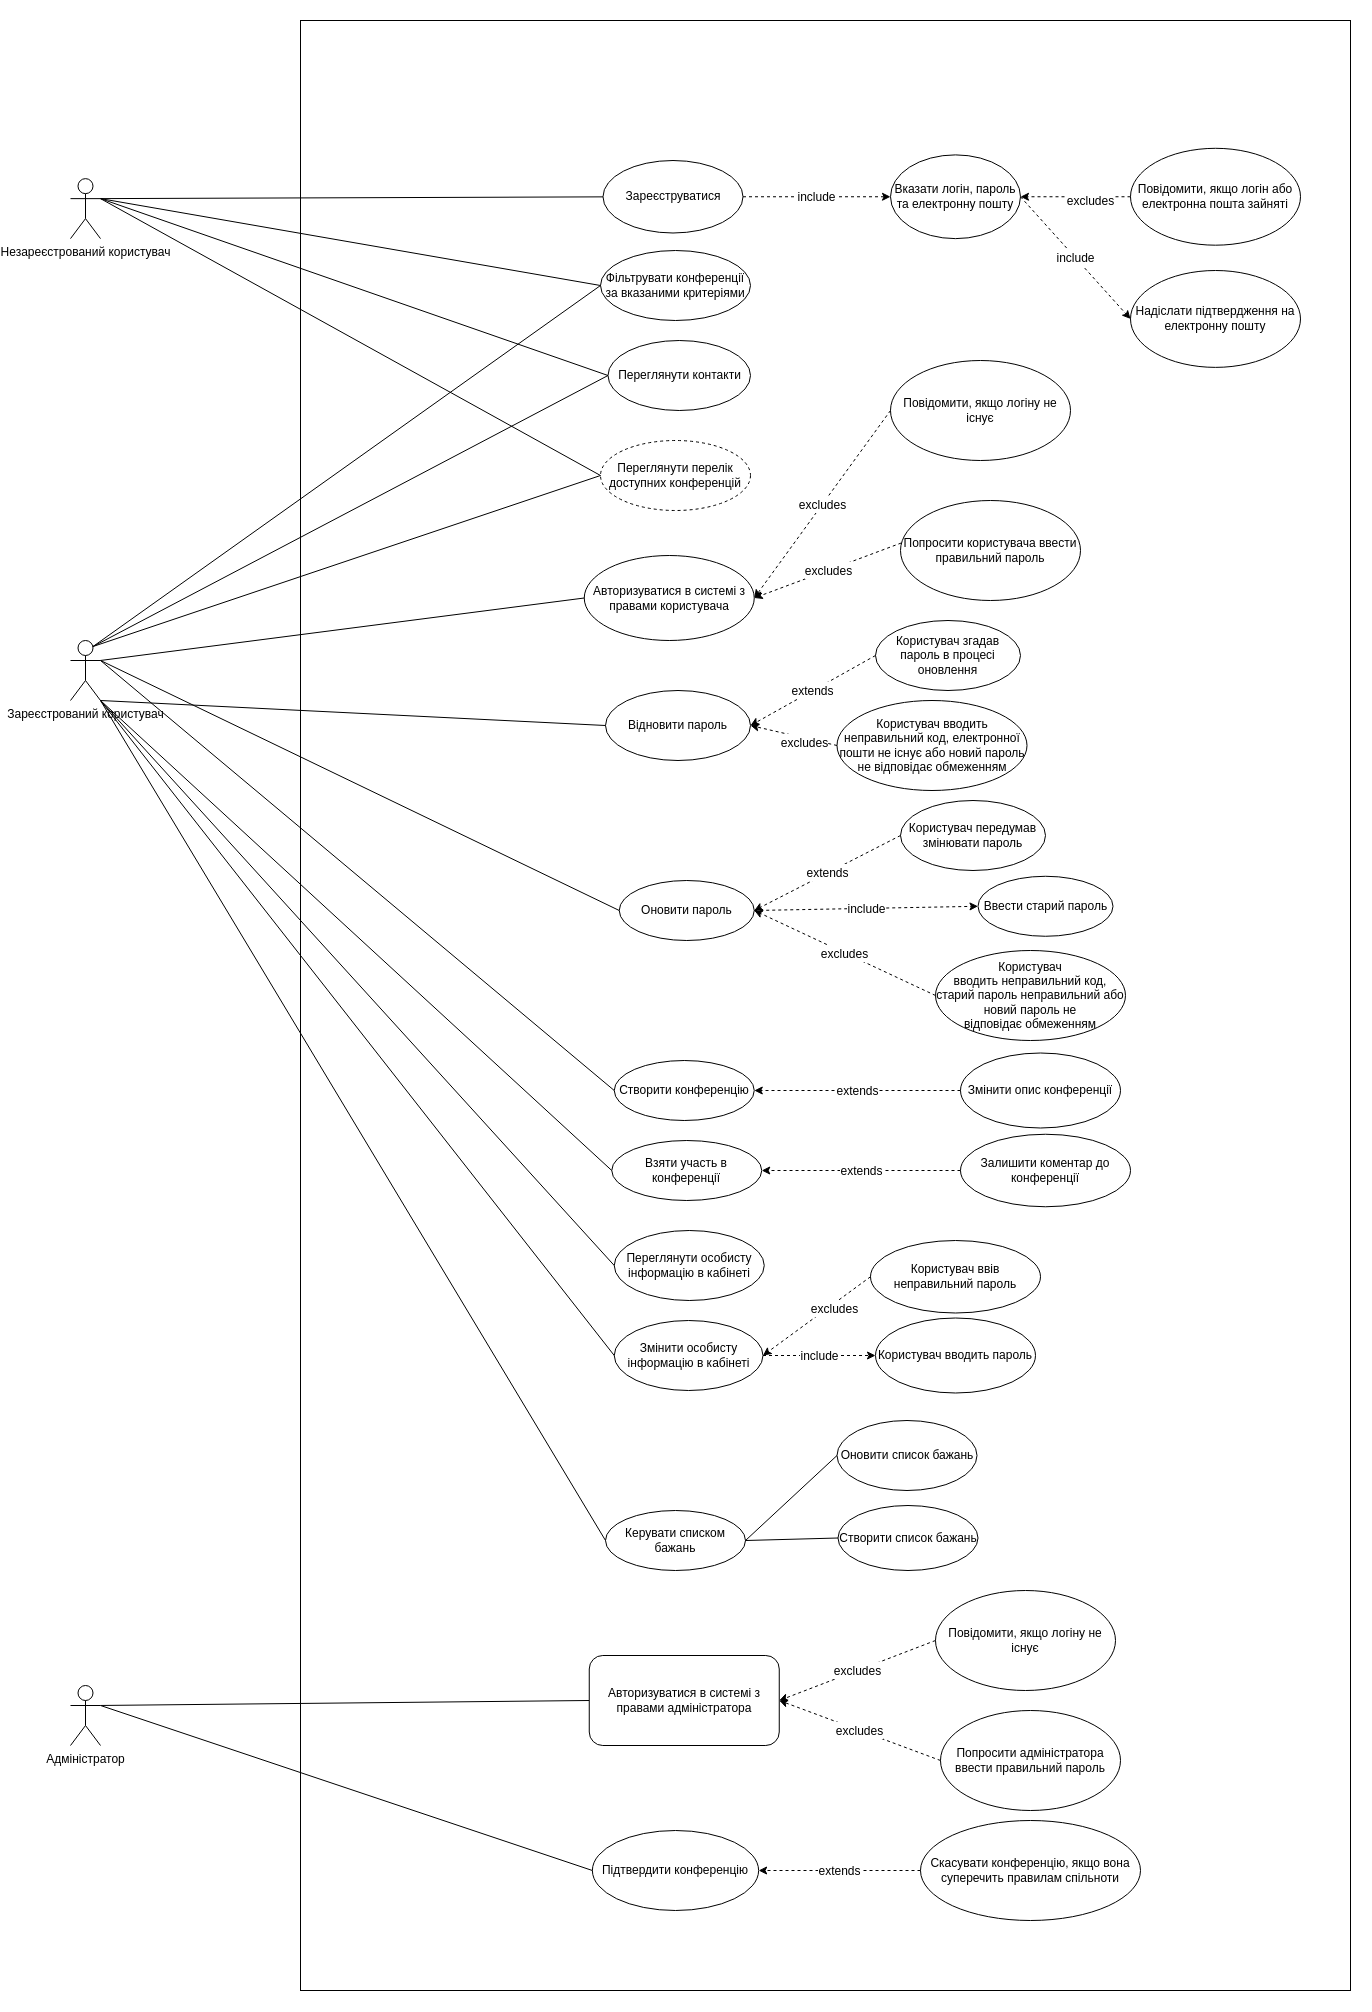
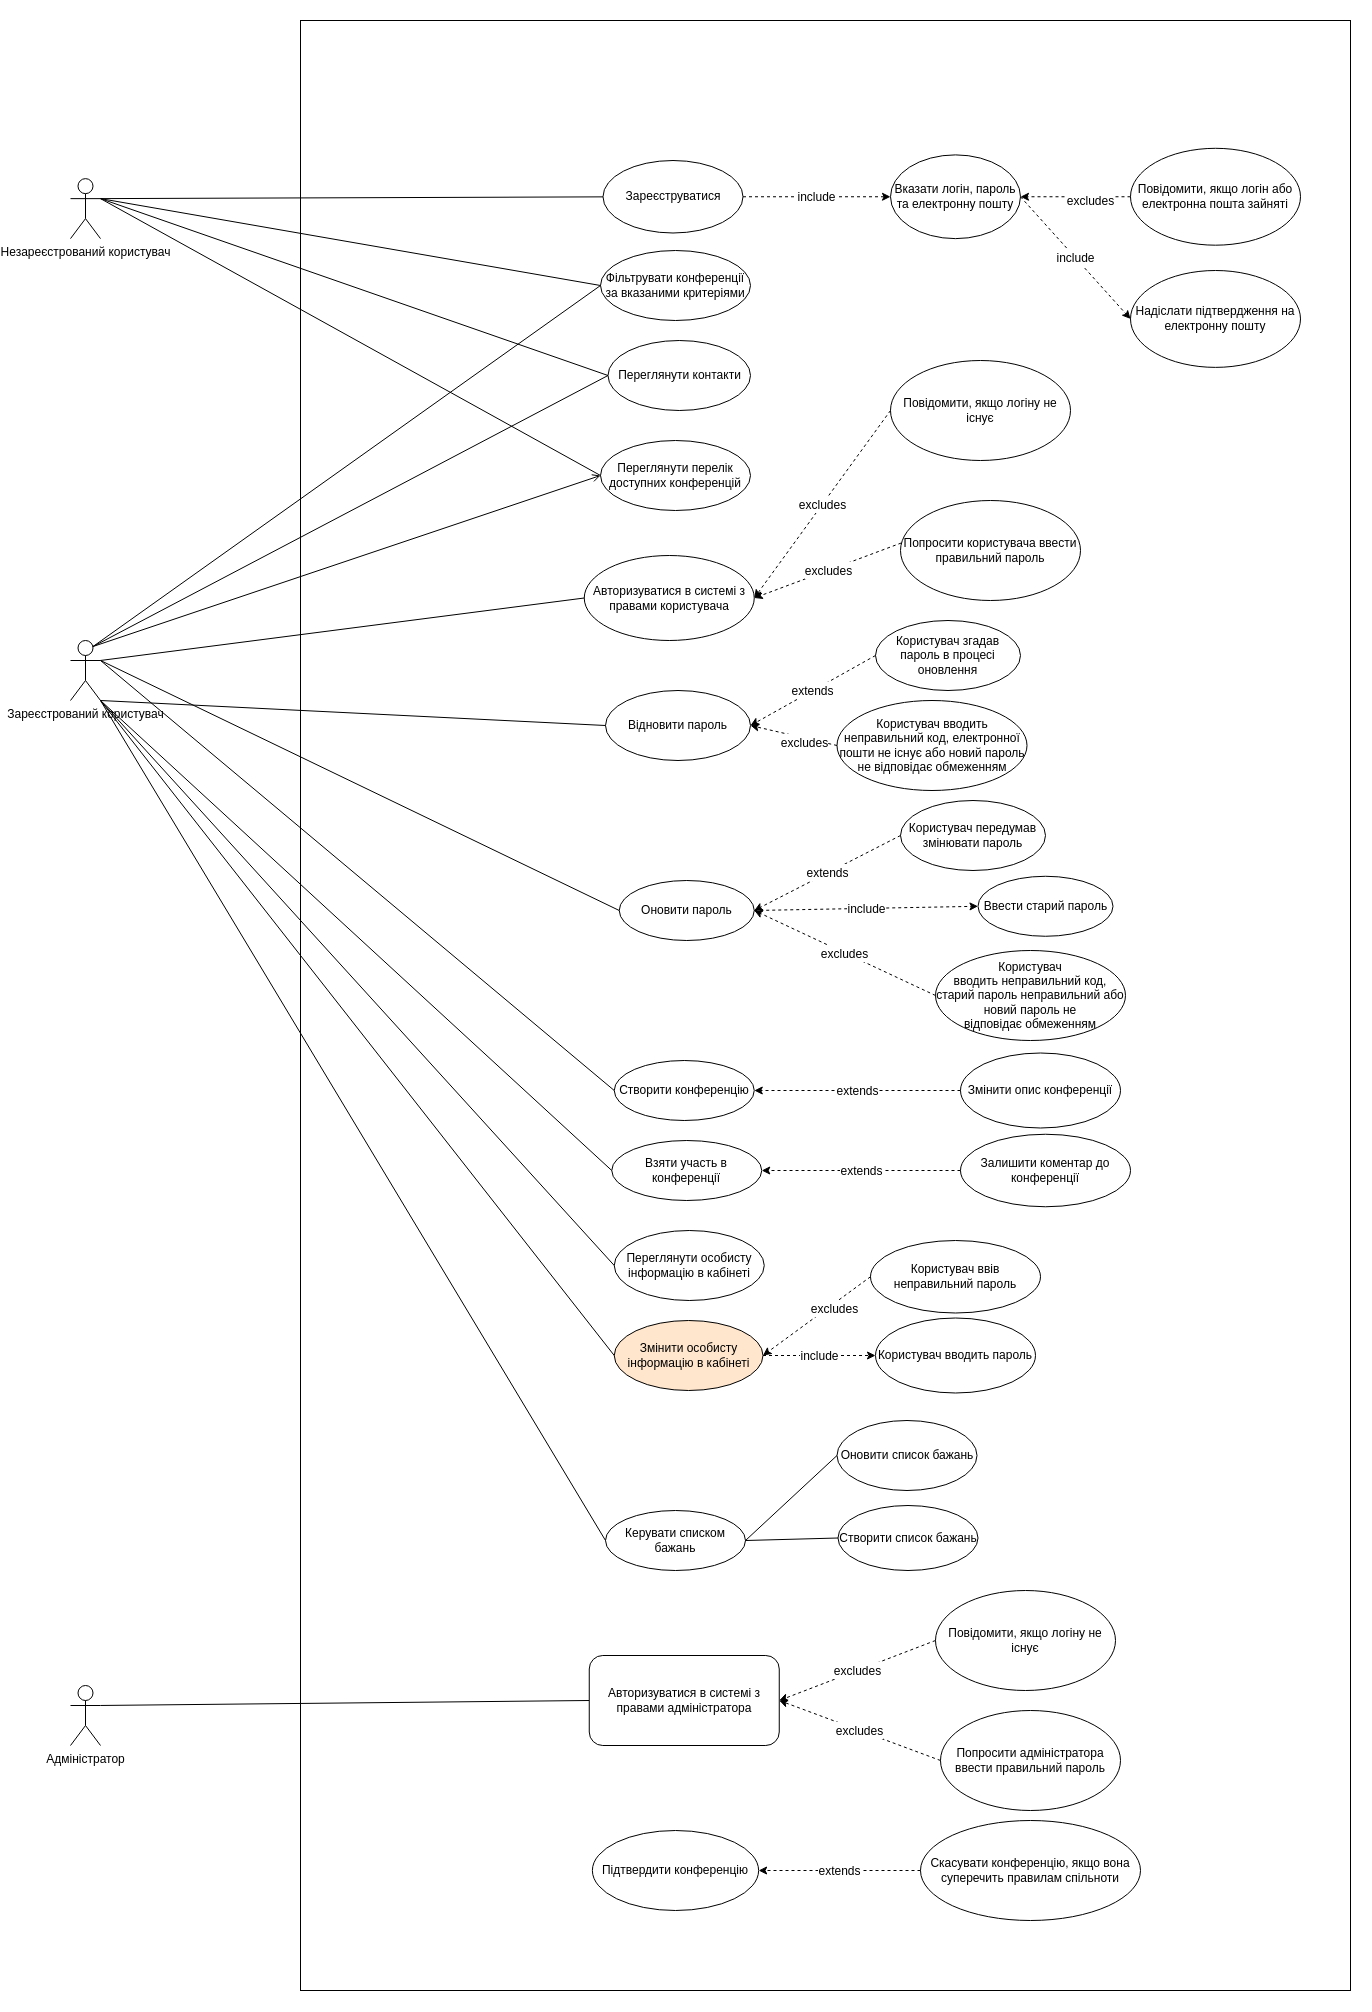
(676, 476) -> (676, 476)
(595, 477) -> (595, 477)
(689, 1356) -> (689, 1356)
(347, 1788) -> none
